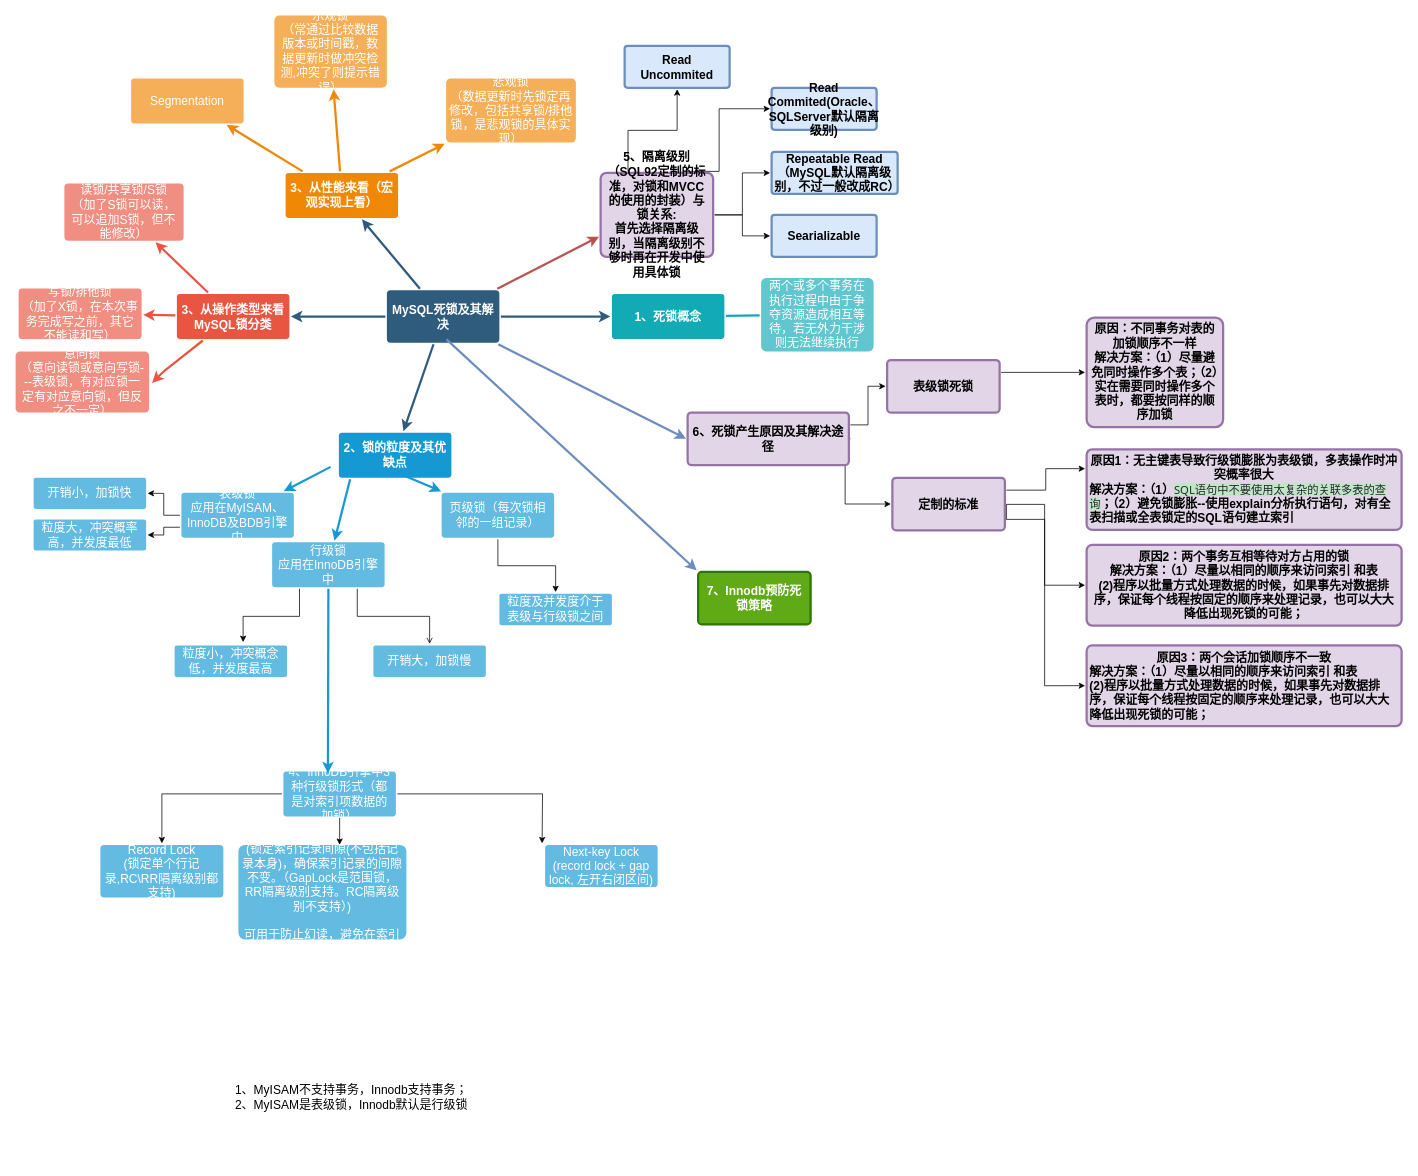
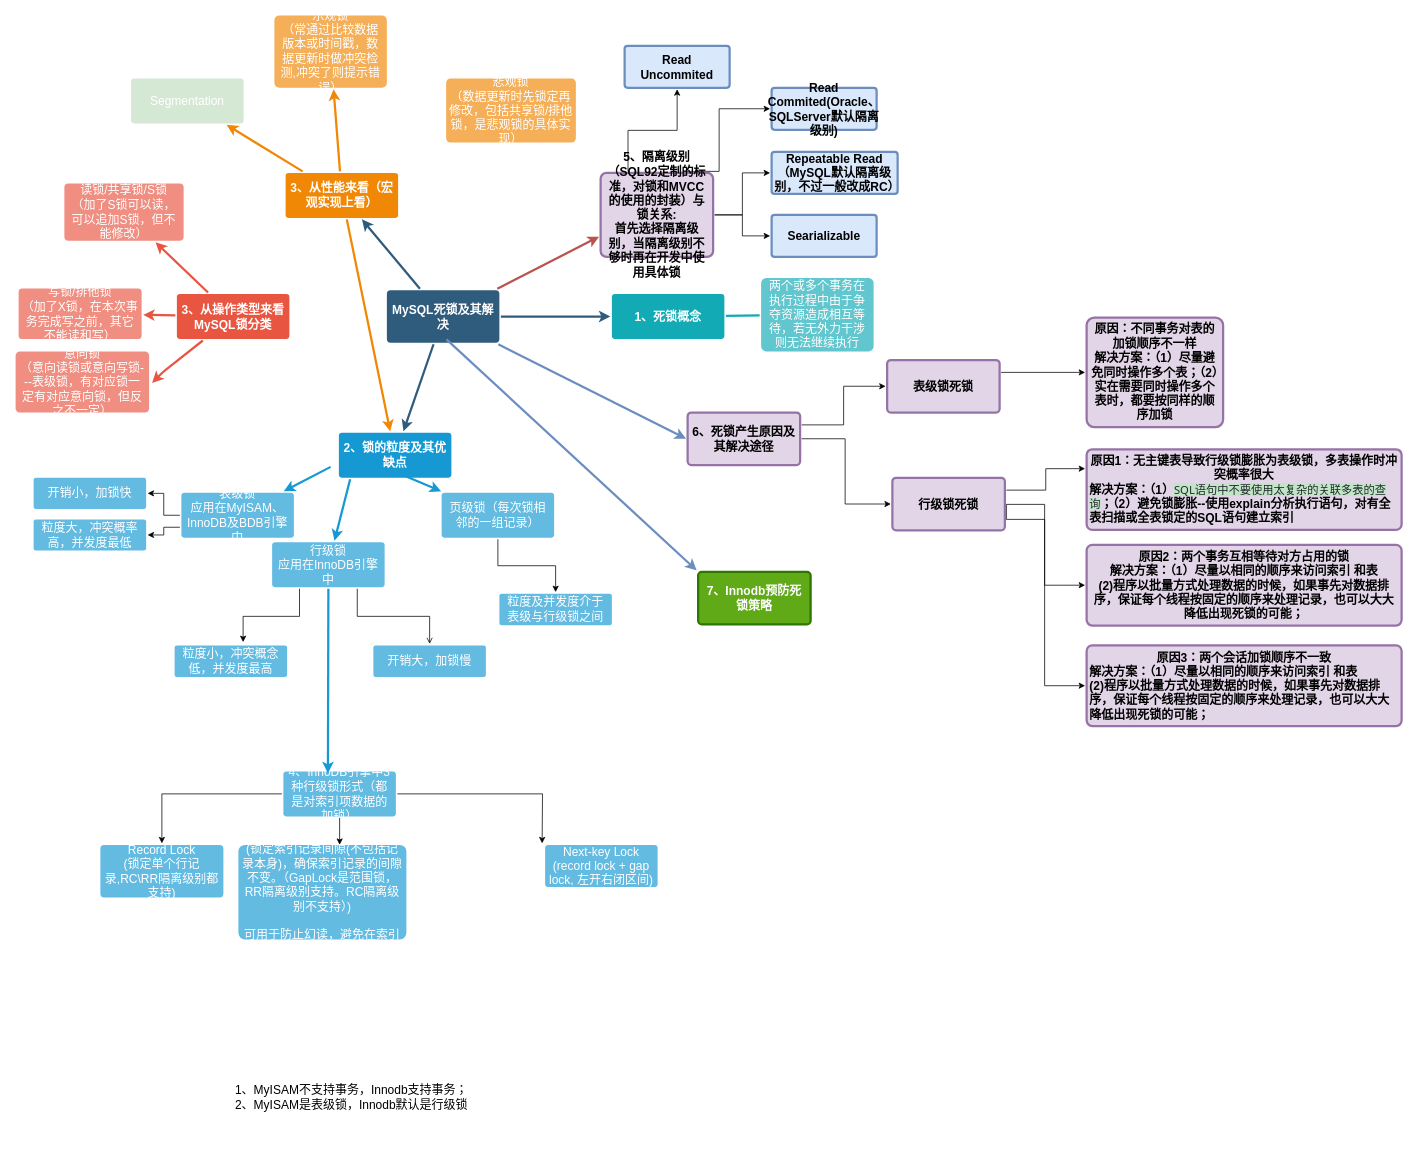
(187, 101) -> (187, 101)
(413, 160) -> (367, 322)
(342, 317) -> none
(768, 439) -> (744, 439)
(948, 504) -> (948, 504)
